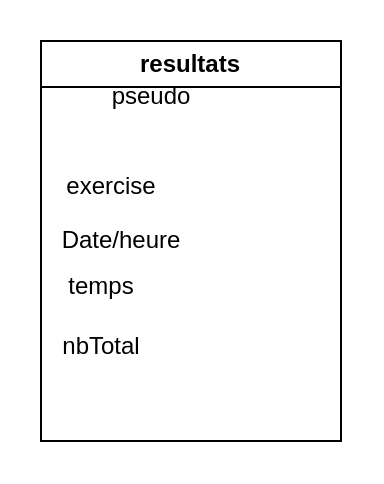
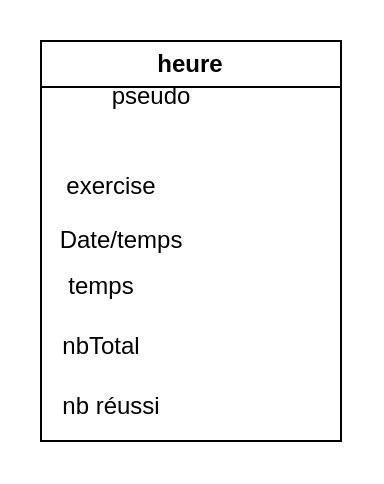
(191, 65) -> (191, 65)
(122, 241) -> (122, 241)
none -> (111, 407)
